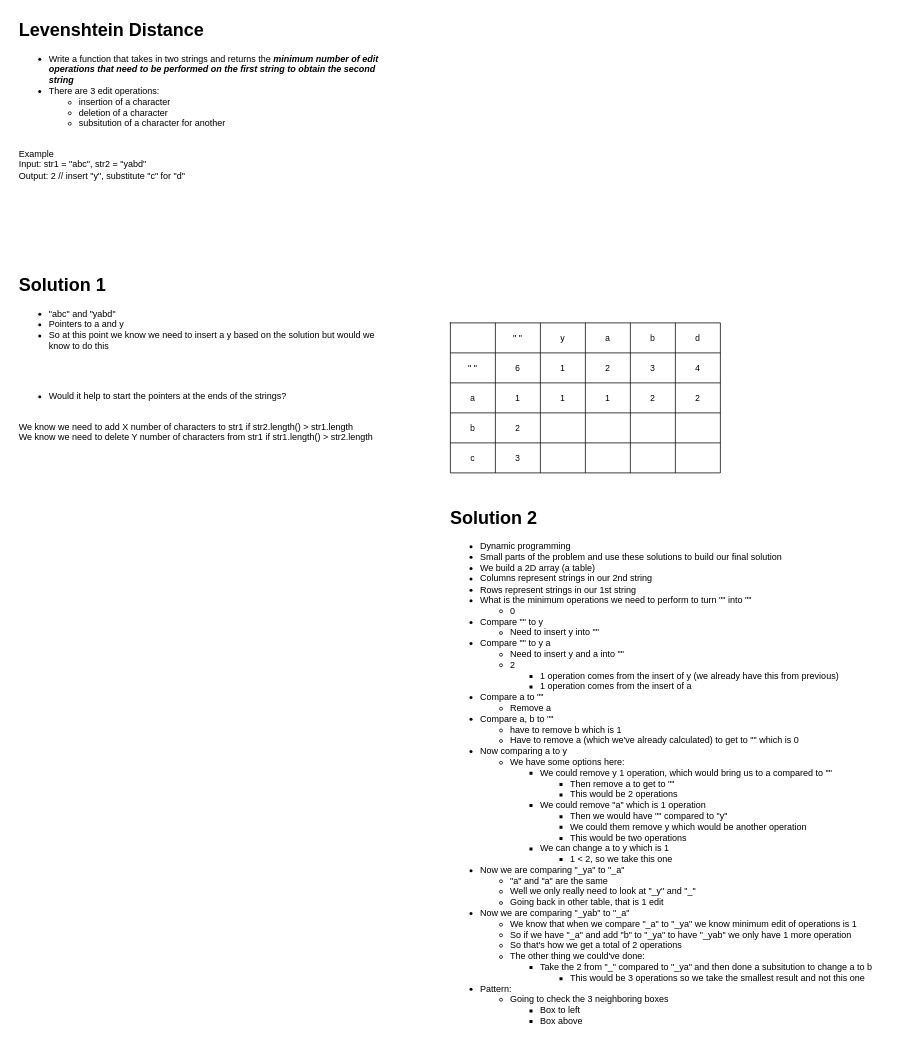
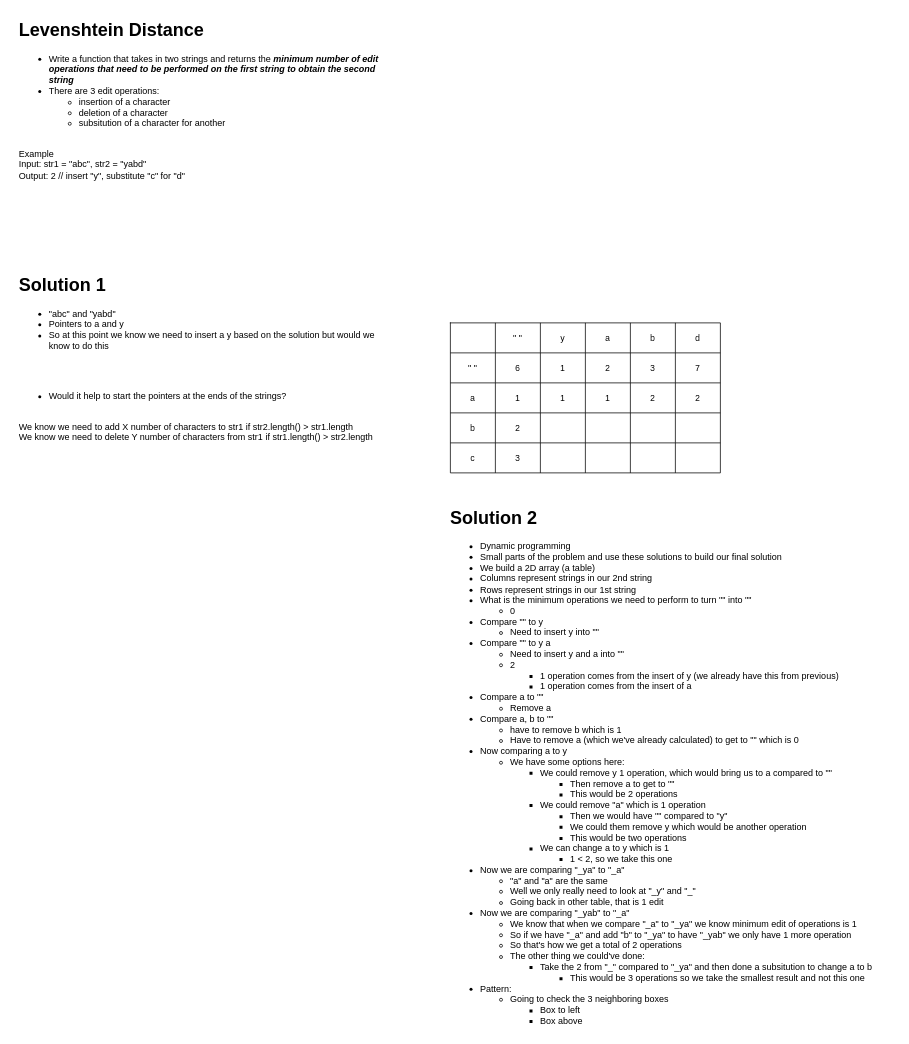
(698, 368) -> (698, 368)
